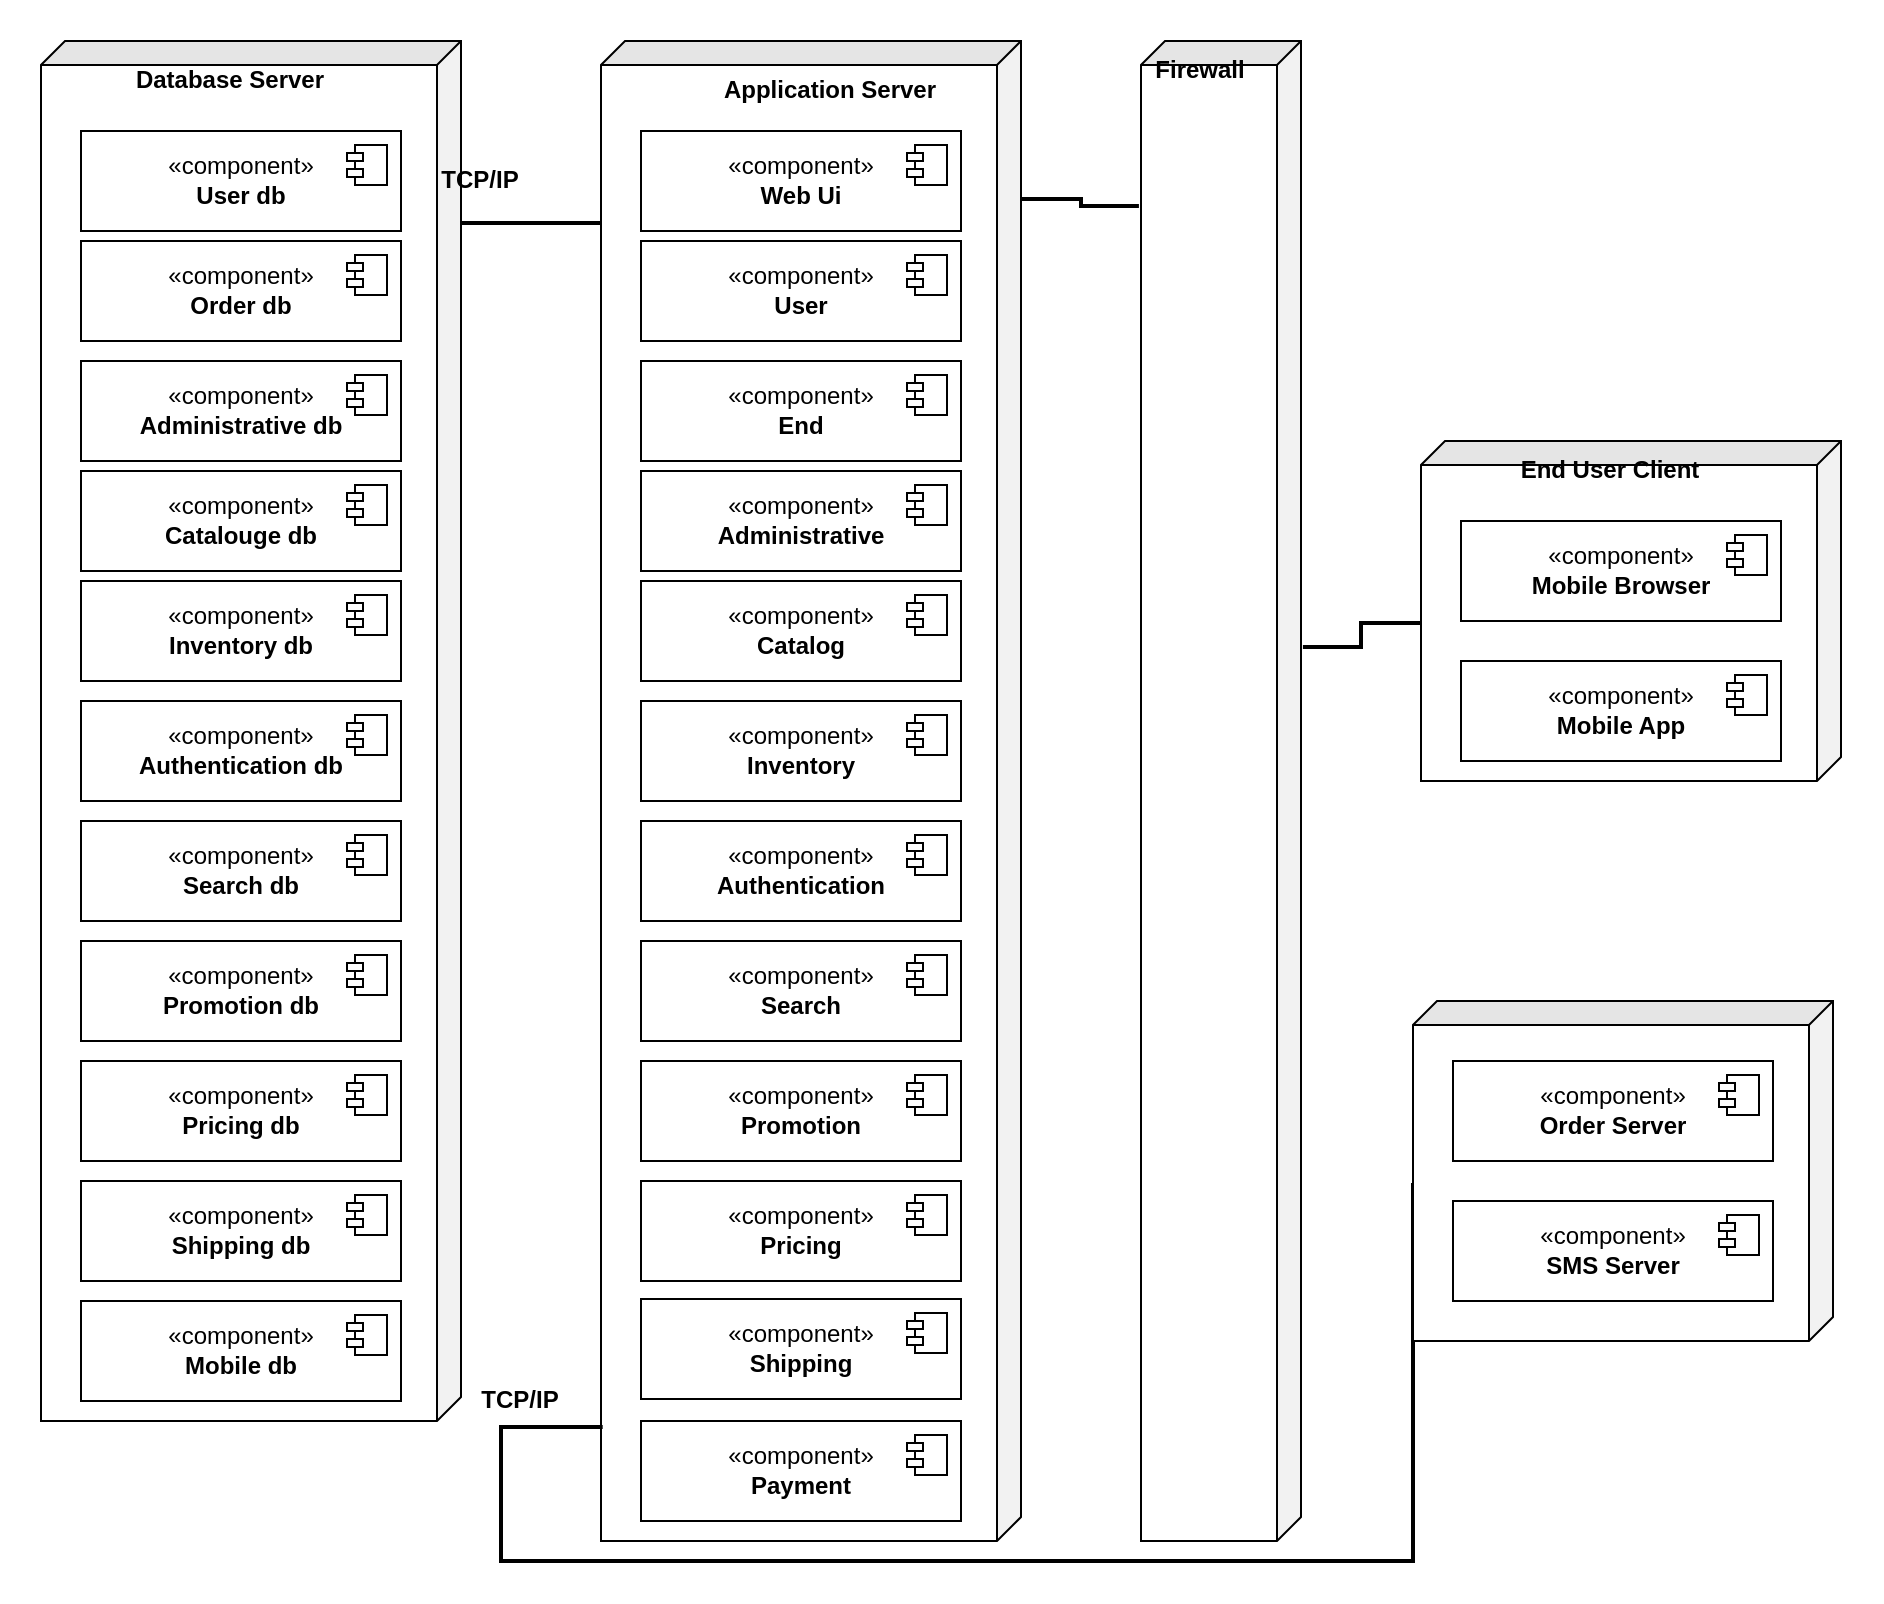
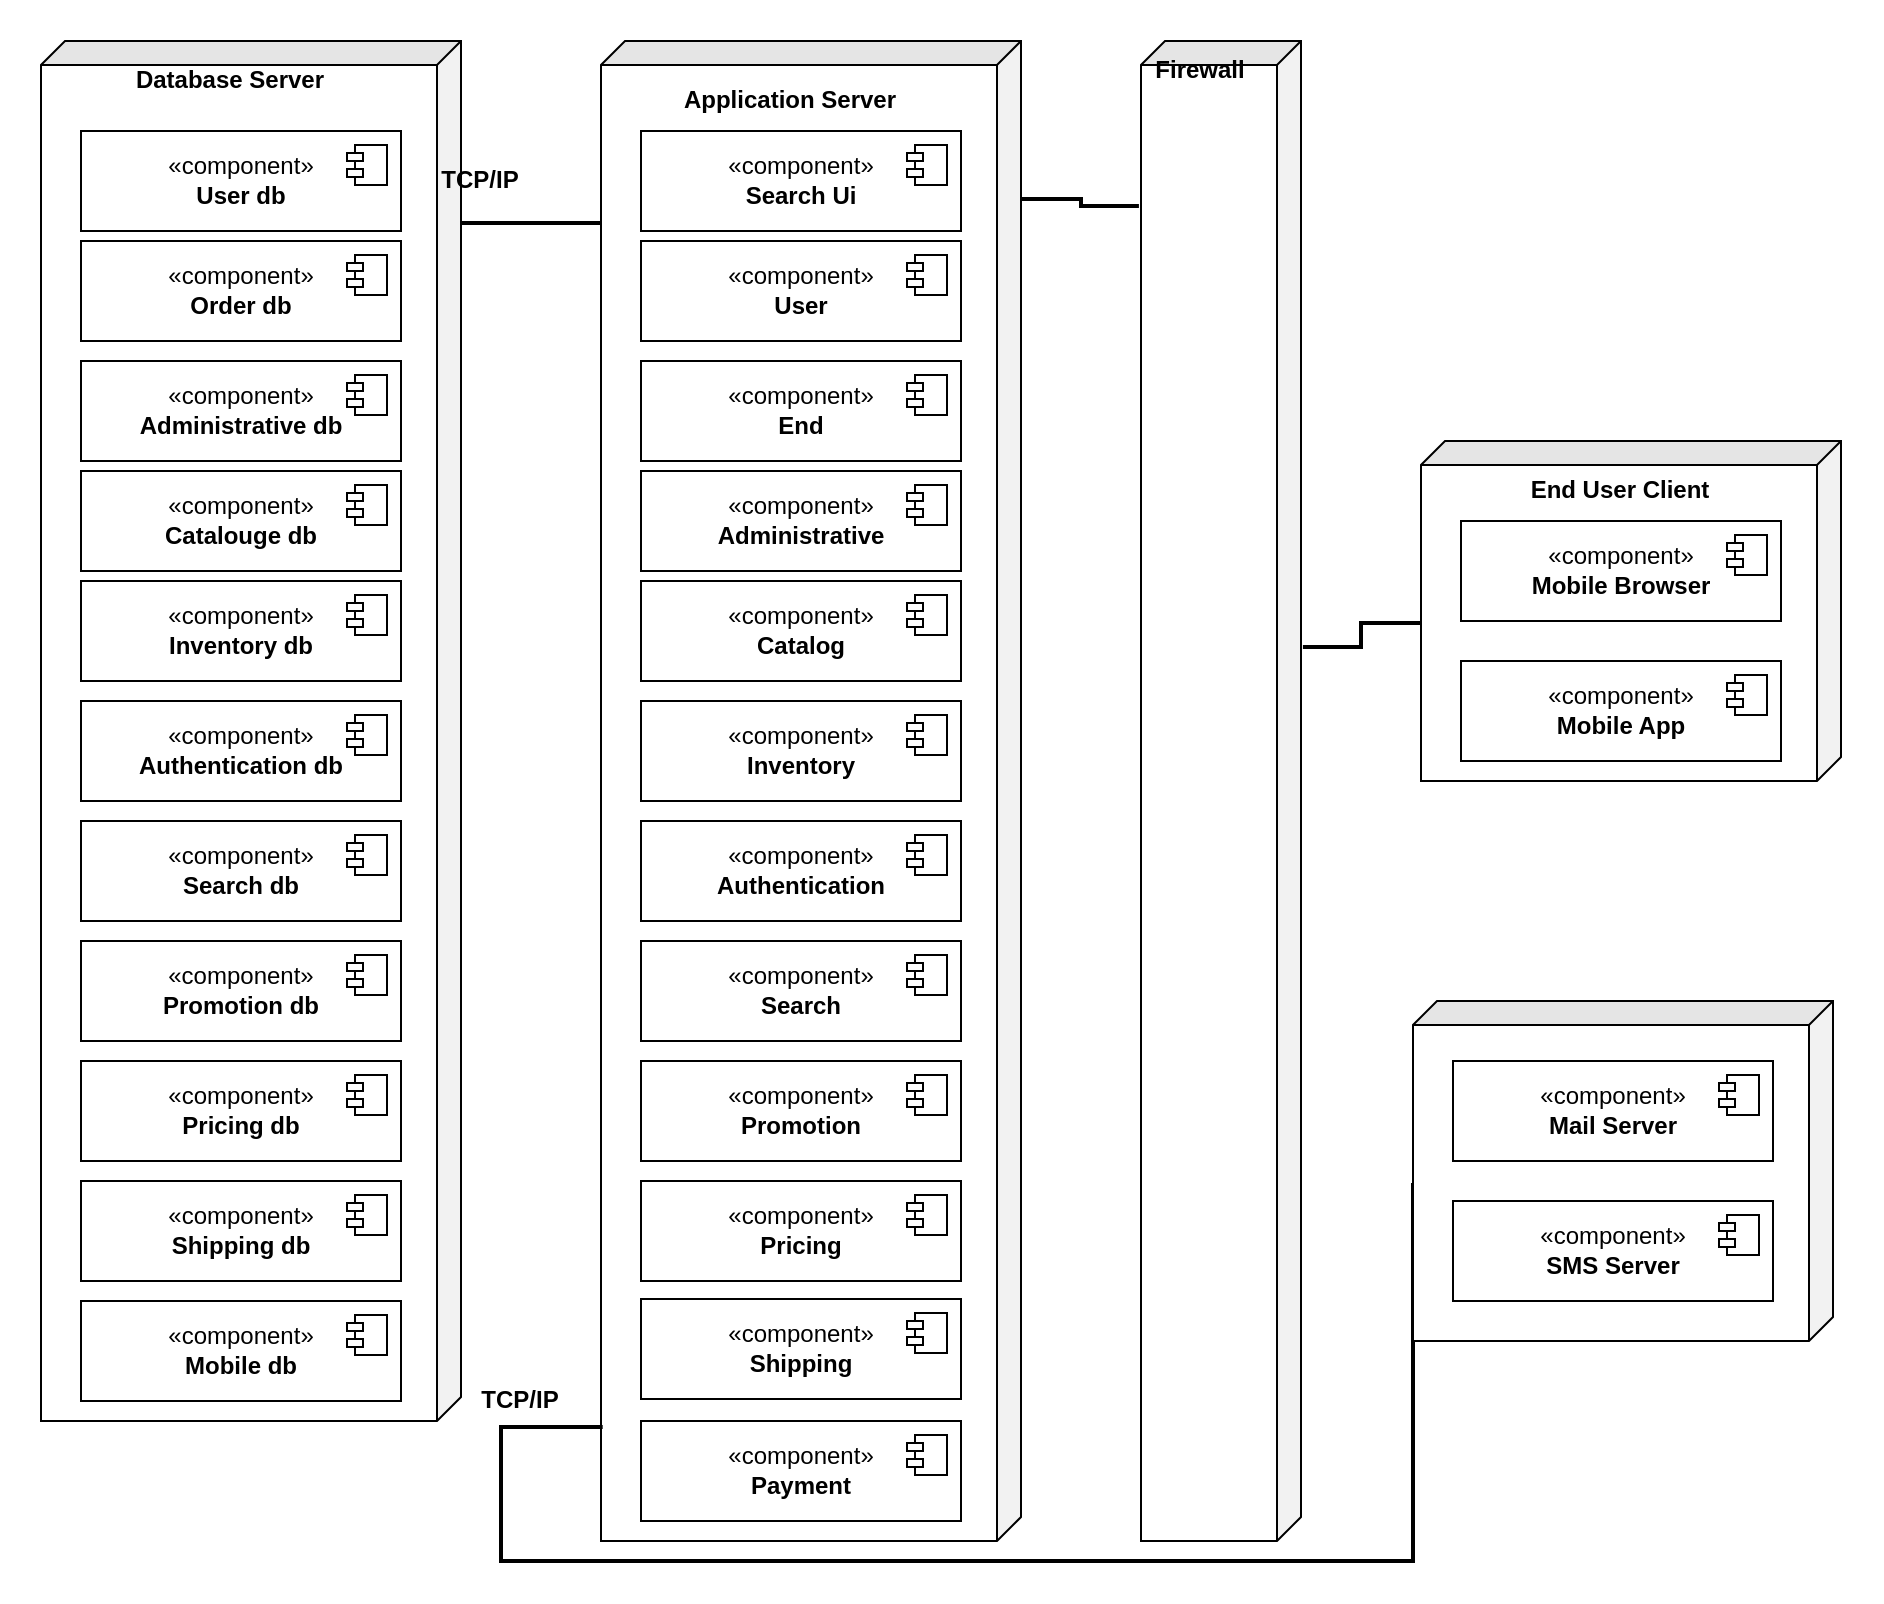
(831, 91) -> (791, 101)
(802, 181) -> (802, 181)
(1611, 471) -> (1621, 491)
(1614, 1111) -> (1614, 1111)
